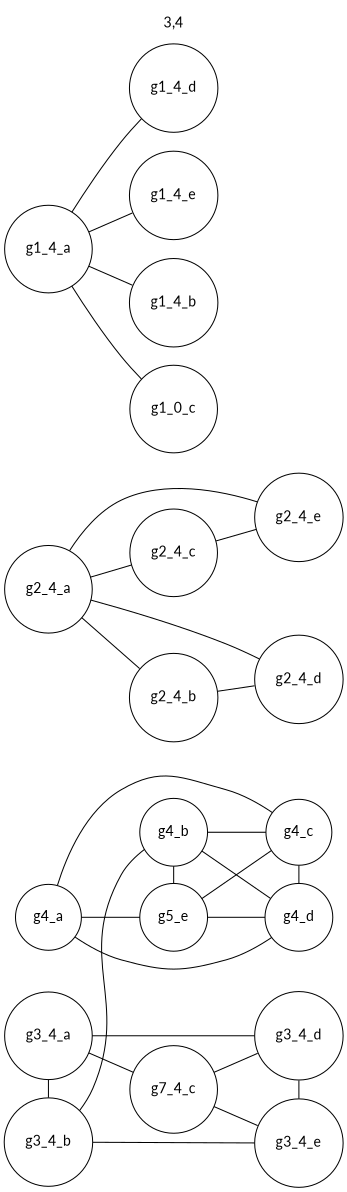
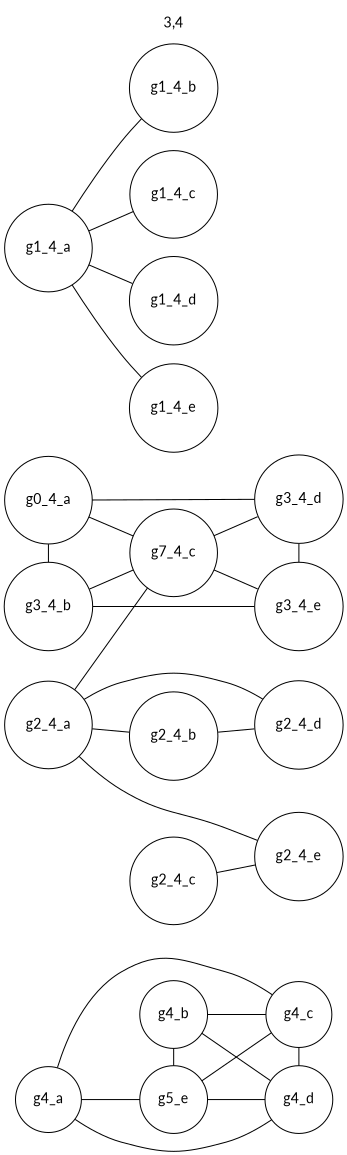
(174, 409) -> (174, 194)
(111, 571) -> (111, 639)
(103, 976) -> (111, 579)
(48, 1036) -> (48, 500)
